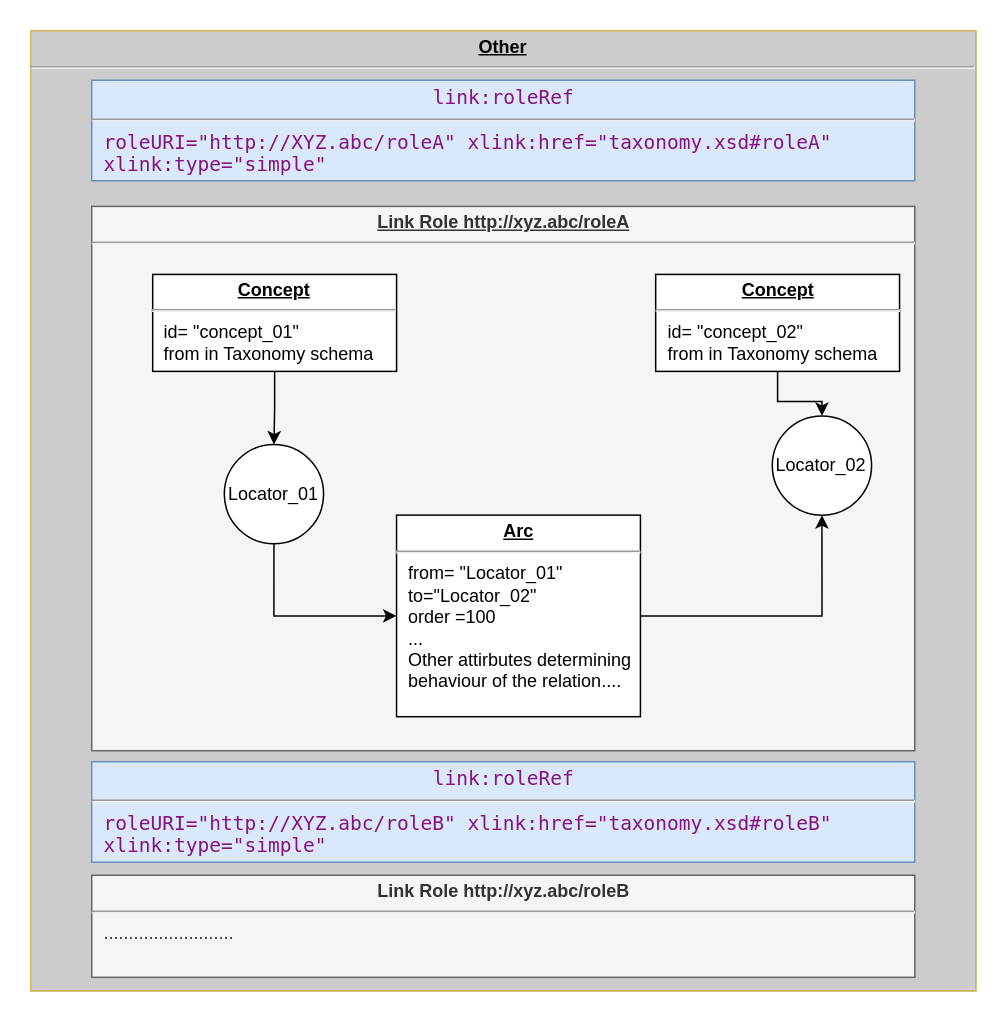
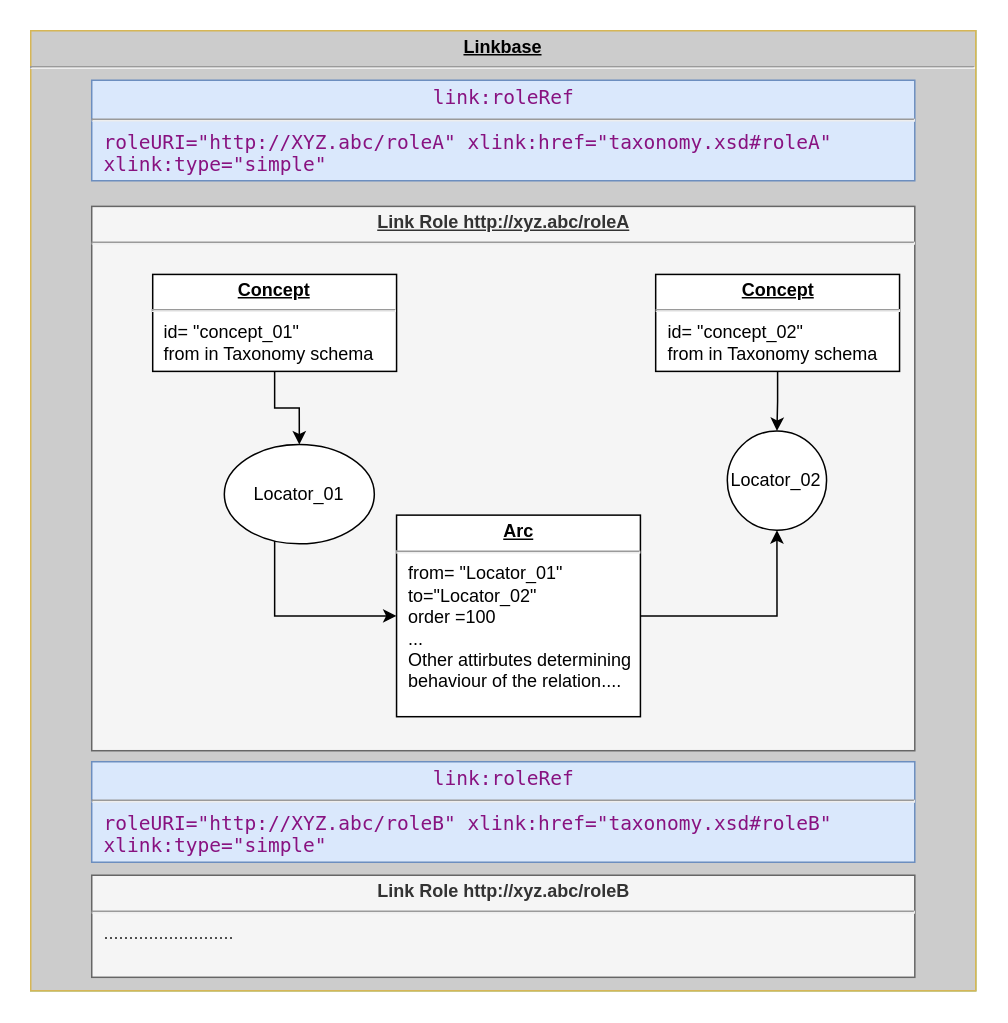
(56, 42) -> (69, 42)
(822, 466) -> (777, 481)
(274, 494) -> (299, 494)
